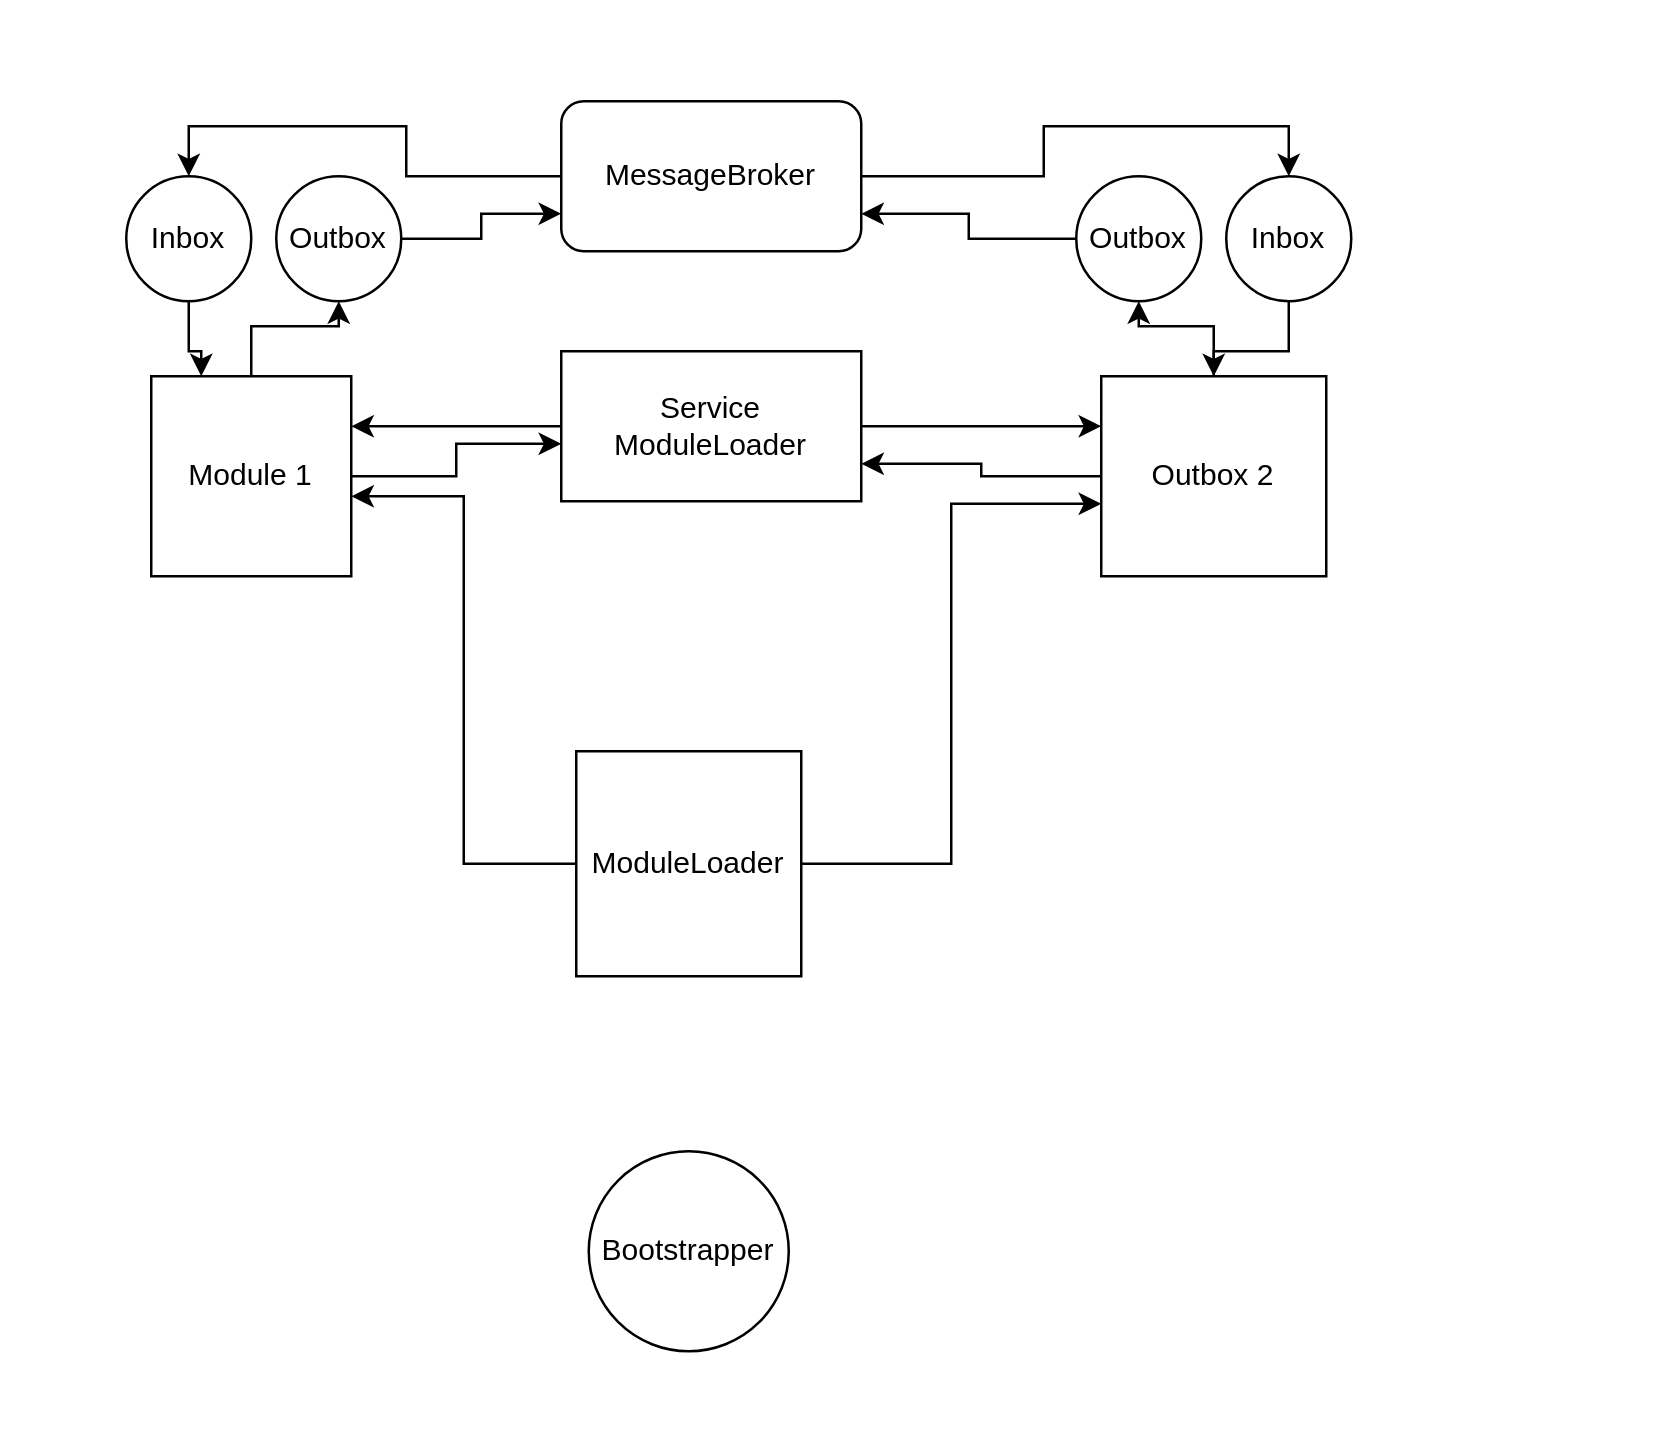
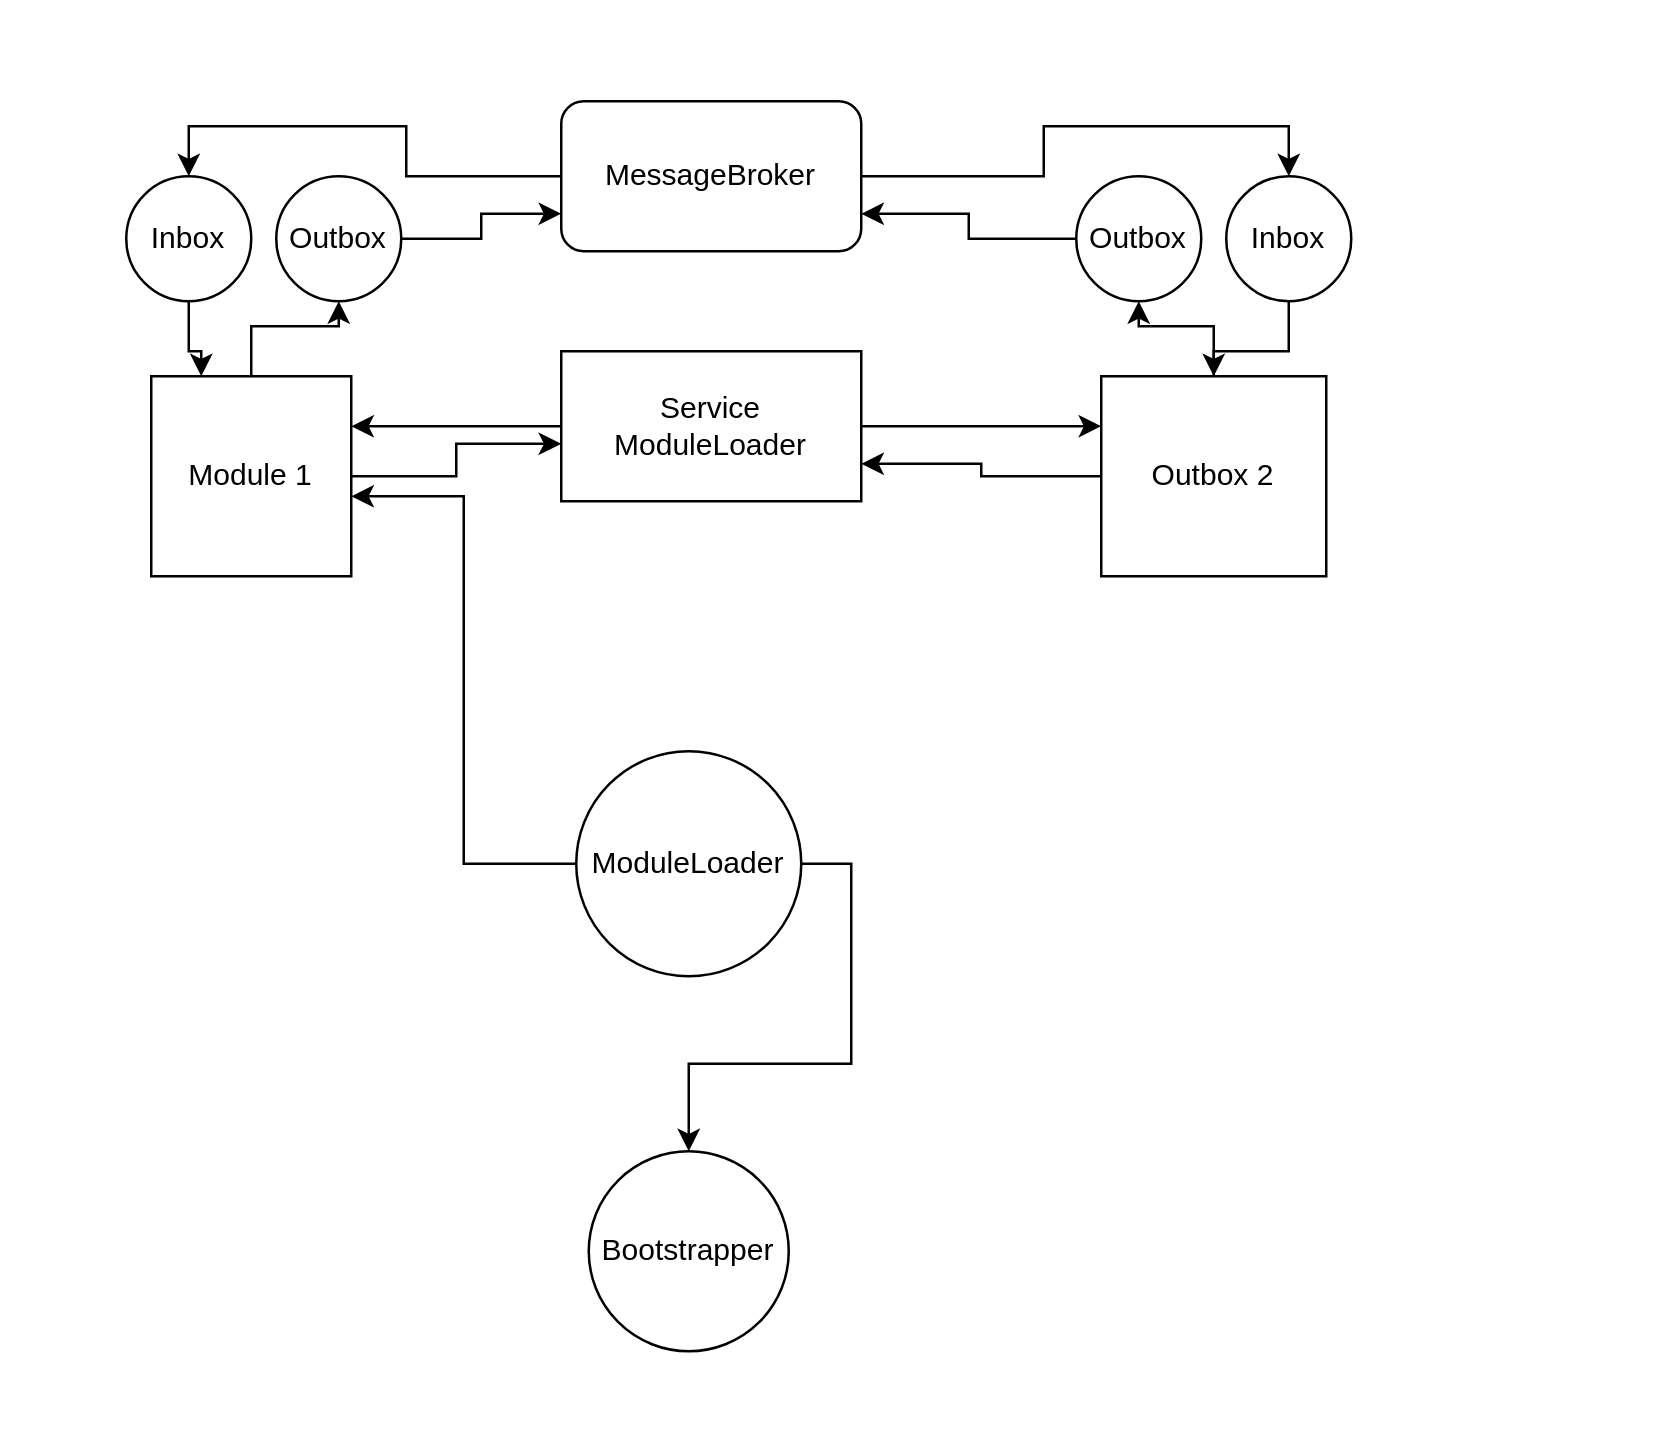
(951, 669) -> (836, 1064)
(689, 864) -> (689, 864)
